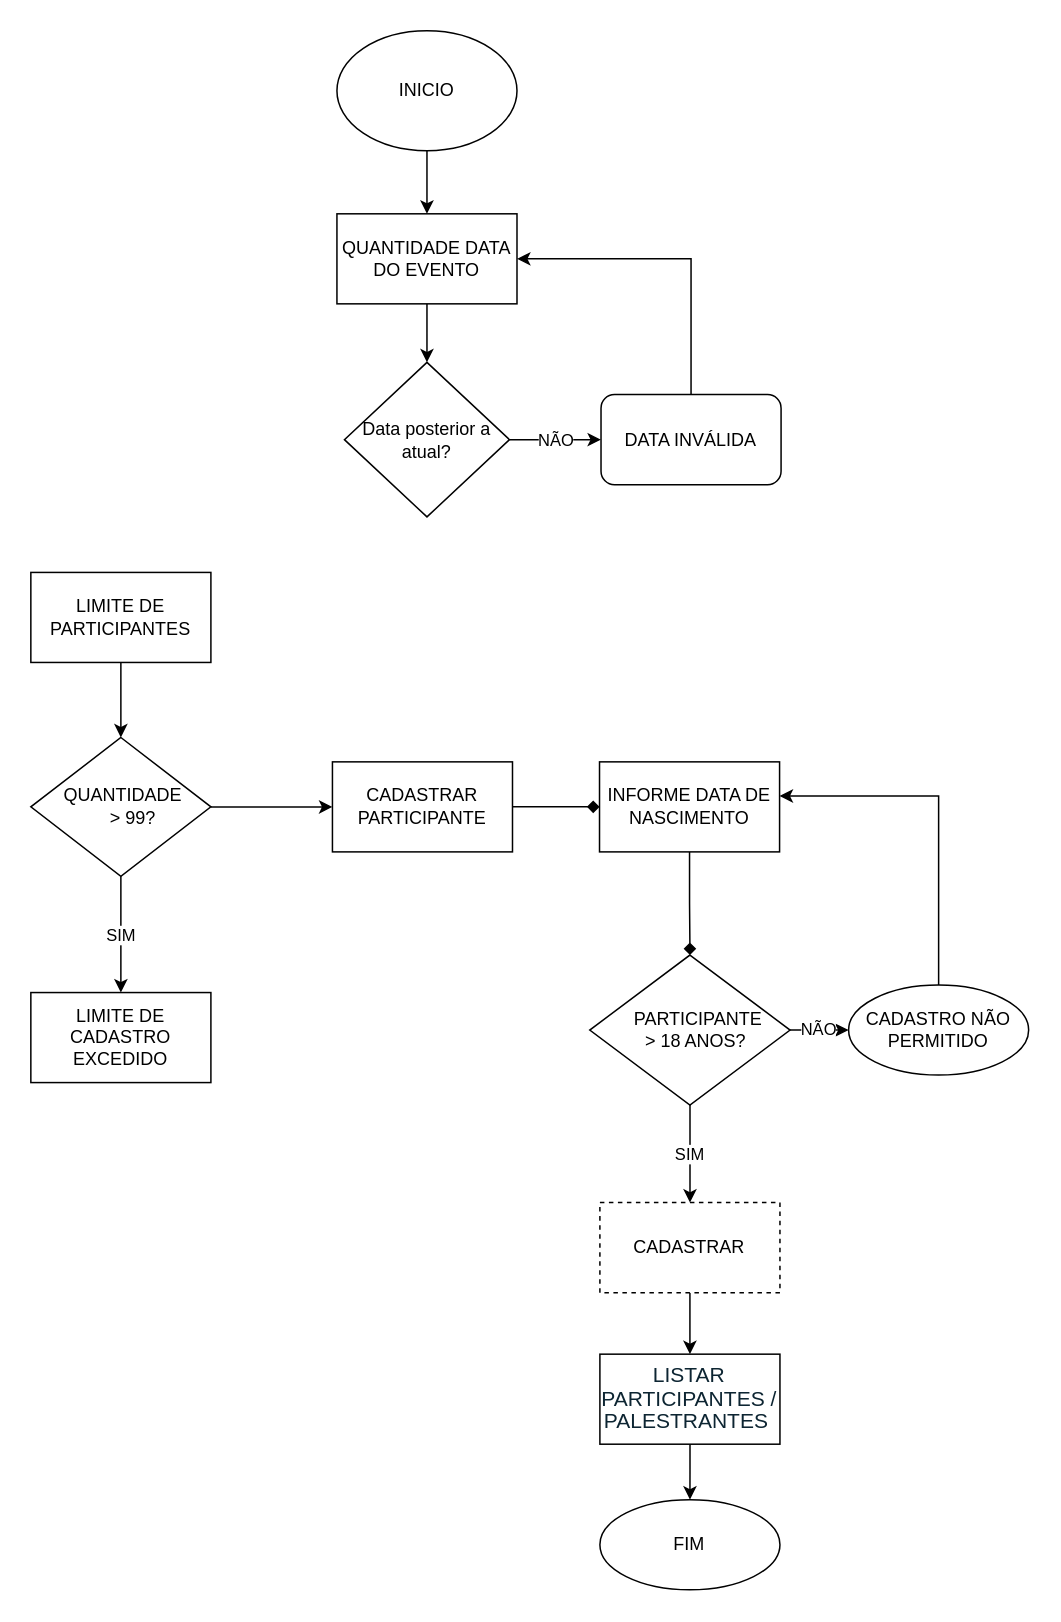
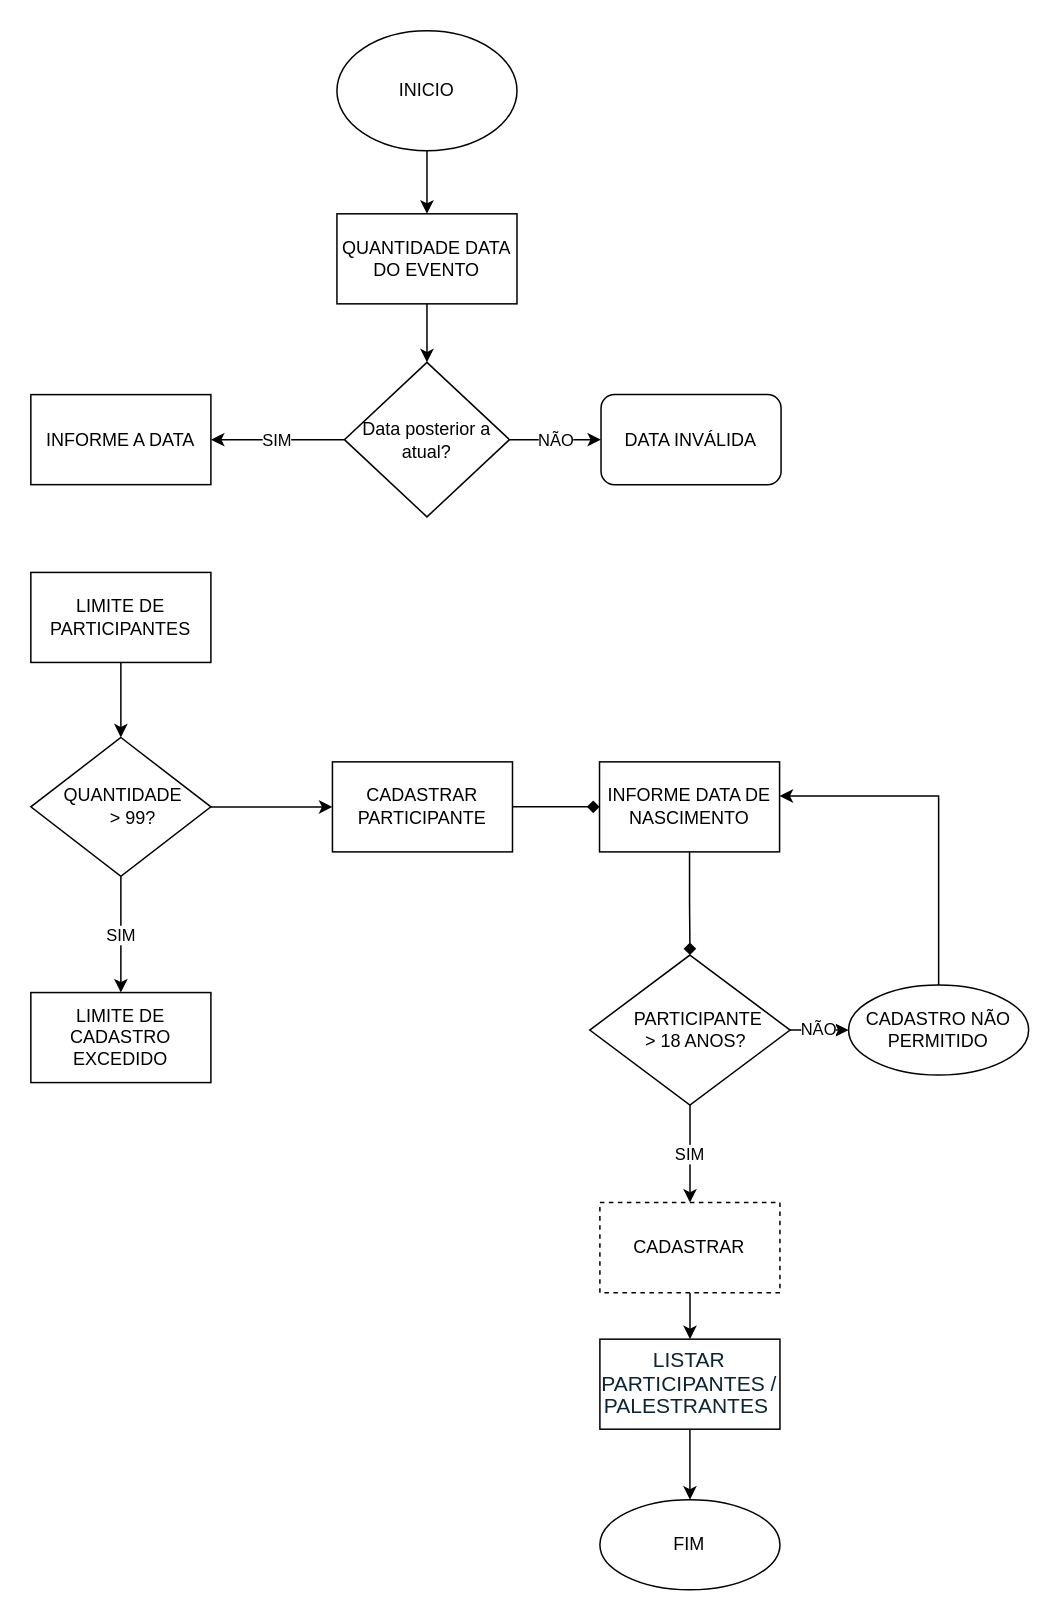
(677, 259) -> none
none -> (121, 440)
none -> (283, 440)
(690, 1399) -> (690, 1384)
